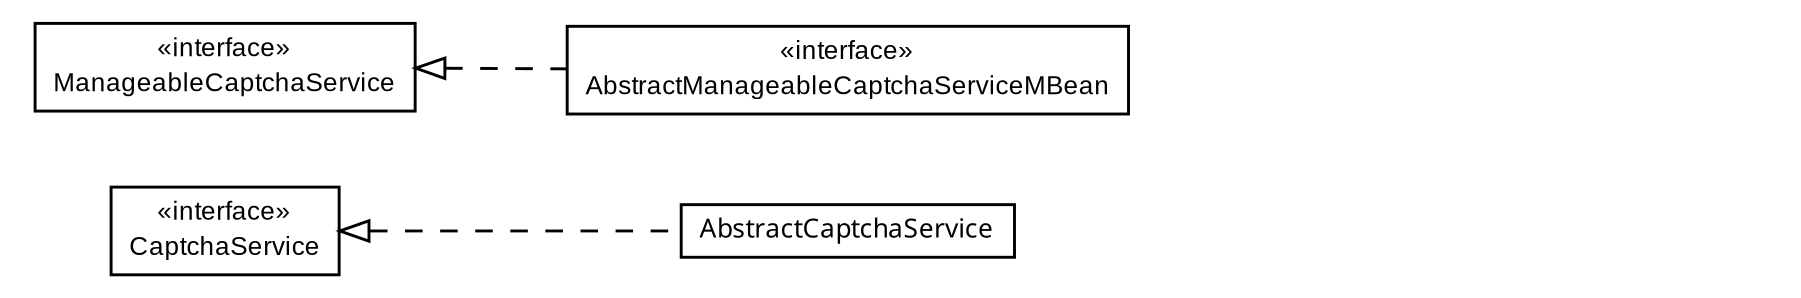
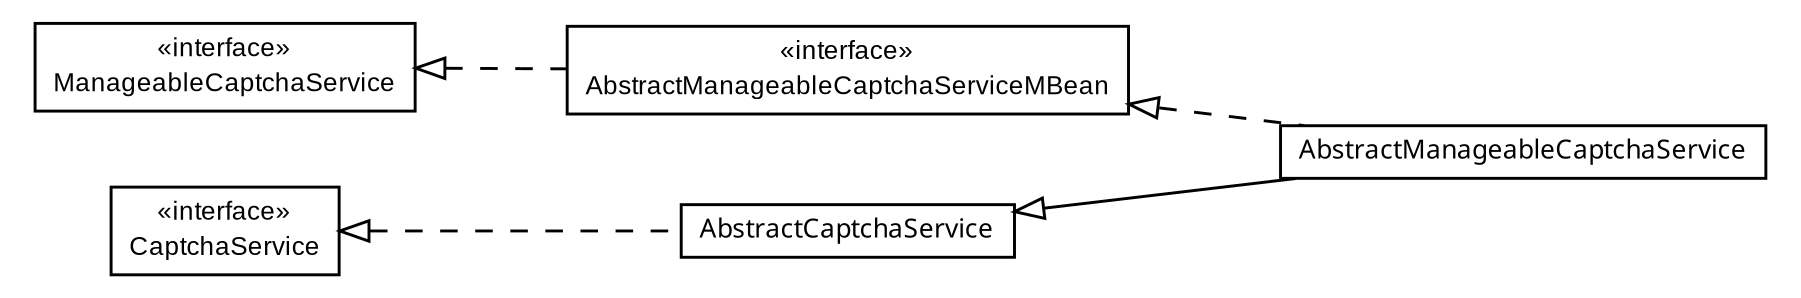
none -> (1523, 152)
